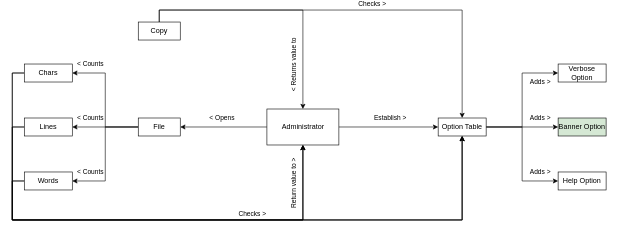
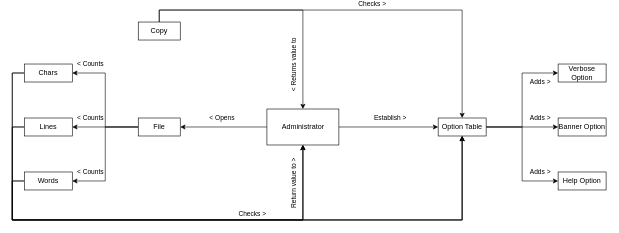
(582, 127) -> (582, 127)
